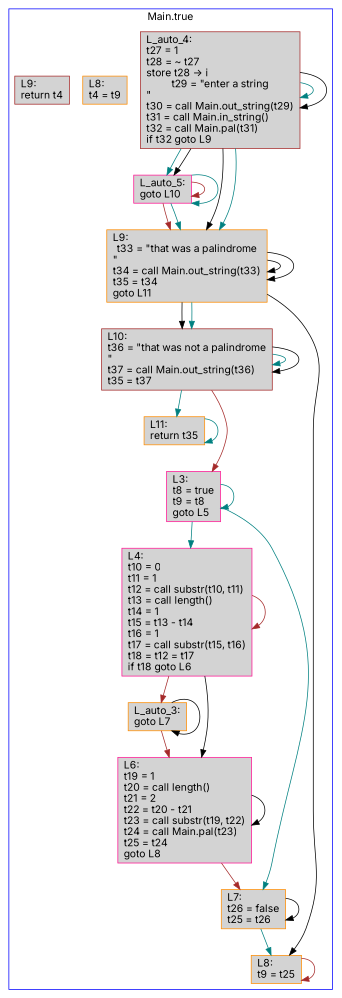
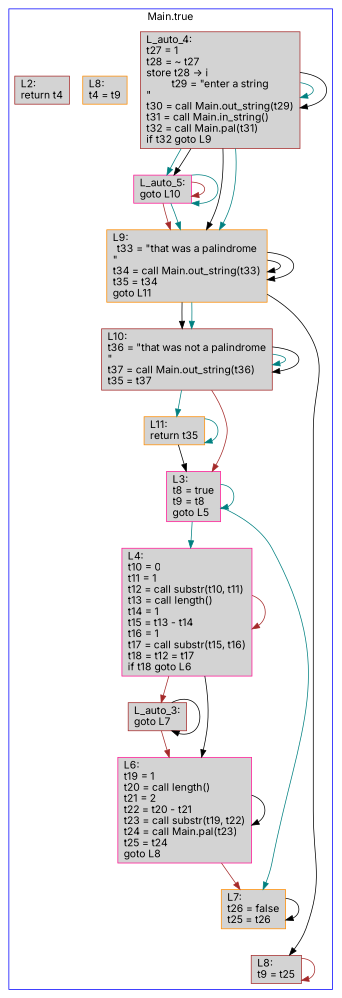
(42, 90) -> (42, 90)
none -> (181, 454)
(157, 717) -> (157, 717)
(265, 939) -> none
(276, 969) -> (276, 969)
